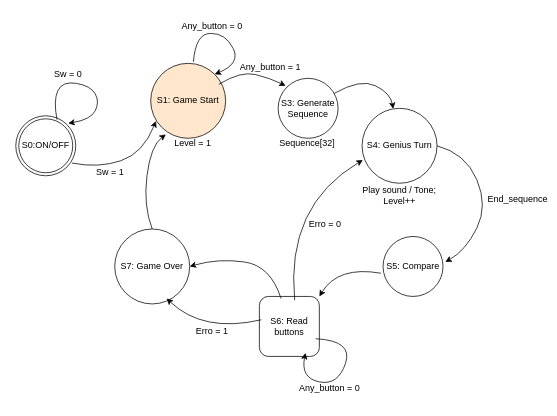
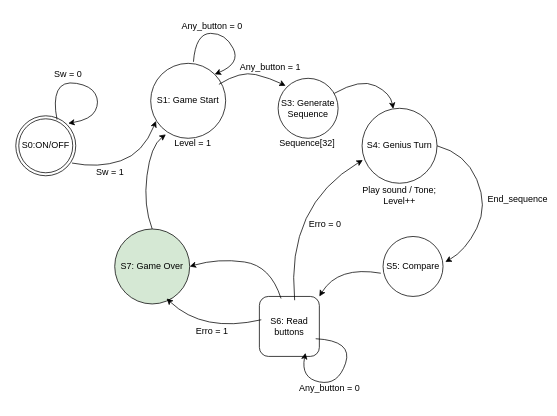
(188, 101) -> (188, 101)
(152, 267) -> (152, 267)
